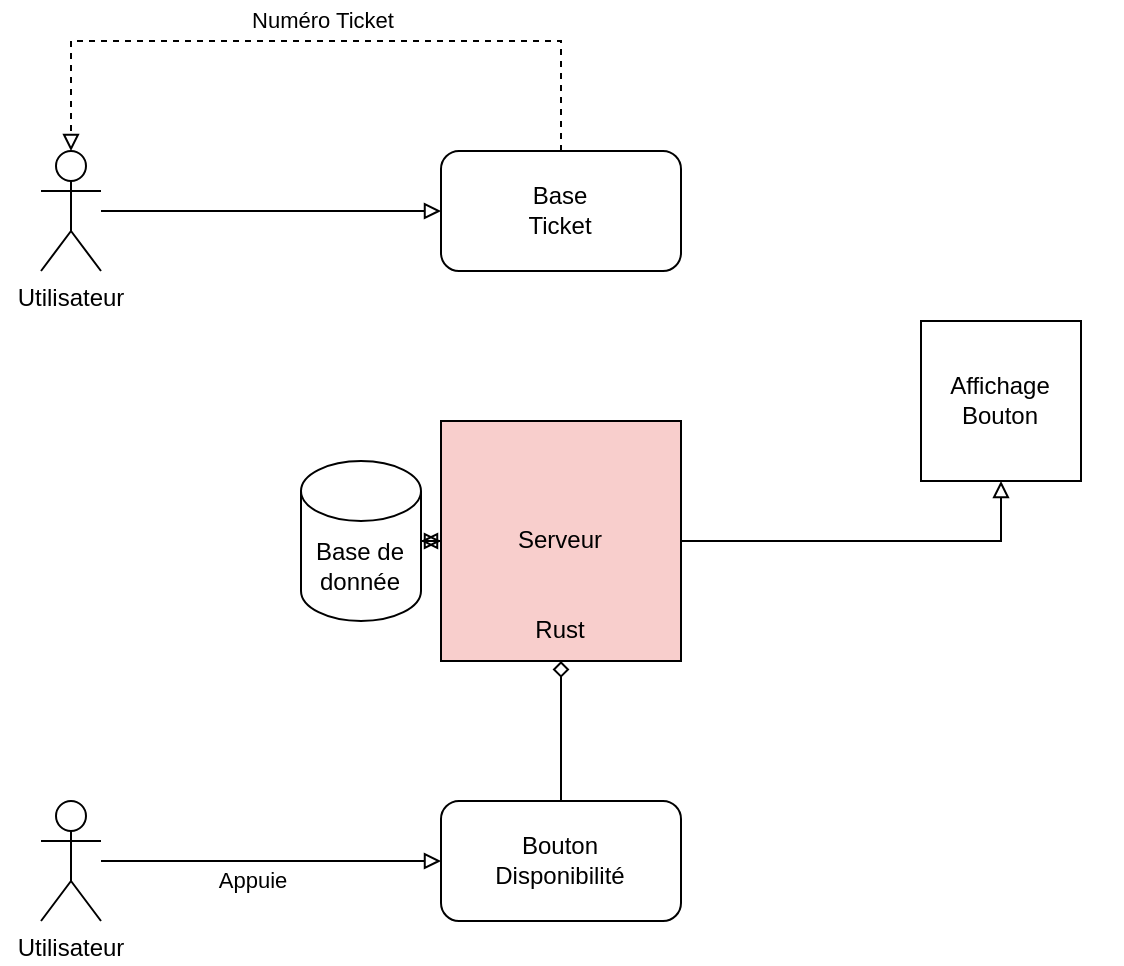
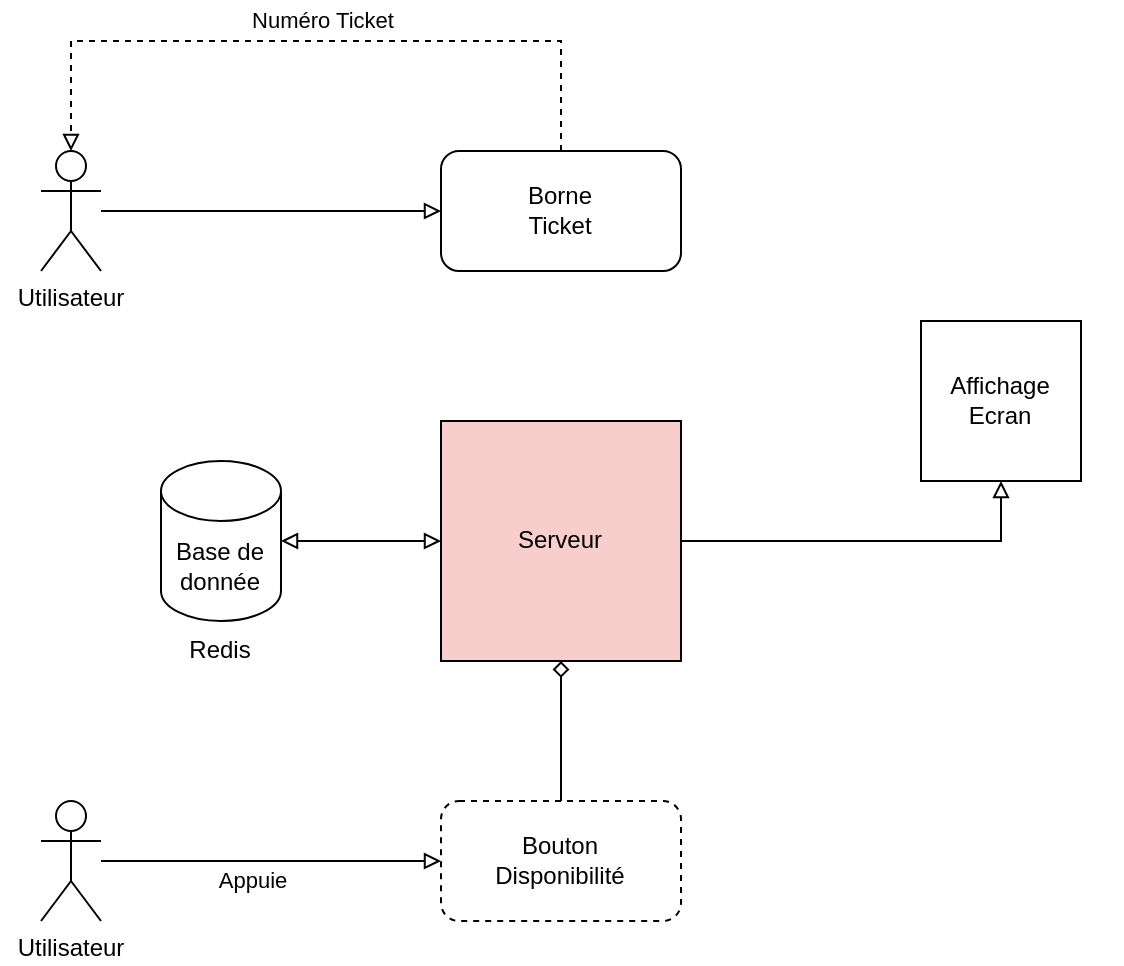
(561, 211) -> (561, 211)
(1001, 401) -> (1001, 401)
(361, 541) -> (221, 541)
(561, 631) -> none
none -> (221, 651)
(561, 861) -> (561, 861)
